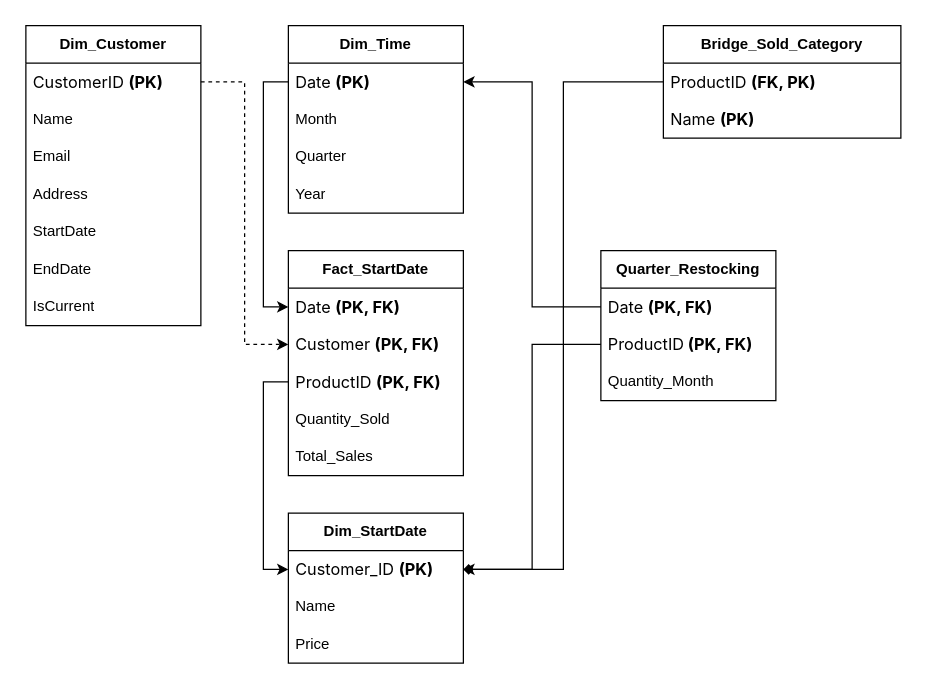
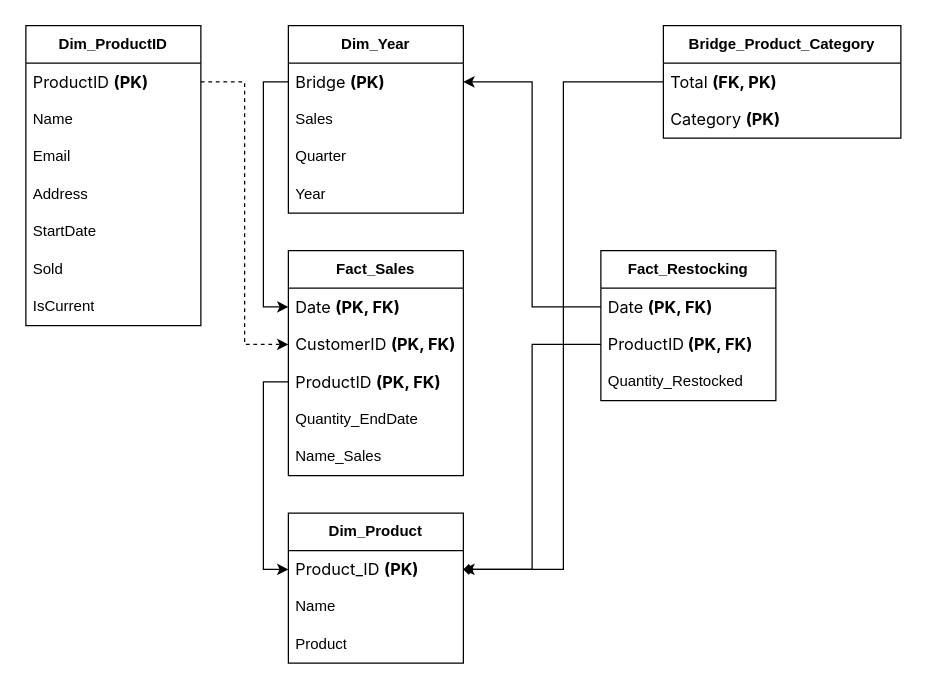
(113, 44) -> (113, 44)
(376, 44) -> (376, 44)
(782, 44) -> (782, 44)
(94, 82) -> (90, 82)
(331, 82) -> (338, 82)
(740, 82) -> (722, 82)
(317, 119) -> (315, 119)
(706, 119) -> (723, 119)
(63, 269) -> (48, 269)
(376, 269) -> (376, 269)
(688, 269) -> (688, 269)
(361, 344) -> (370, 344)
(665, 382) -> (682, 382)
(346, 419) -> (361, 419)
(338, 457) -> (336, 457)
(376, 532) -> (376, 532)
(361, 569) -> (357, 569)
(315, 644) -> (325, 644)
